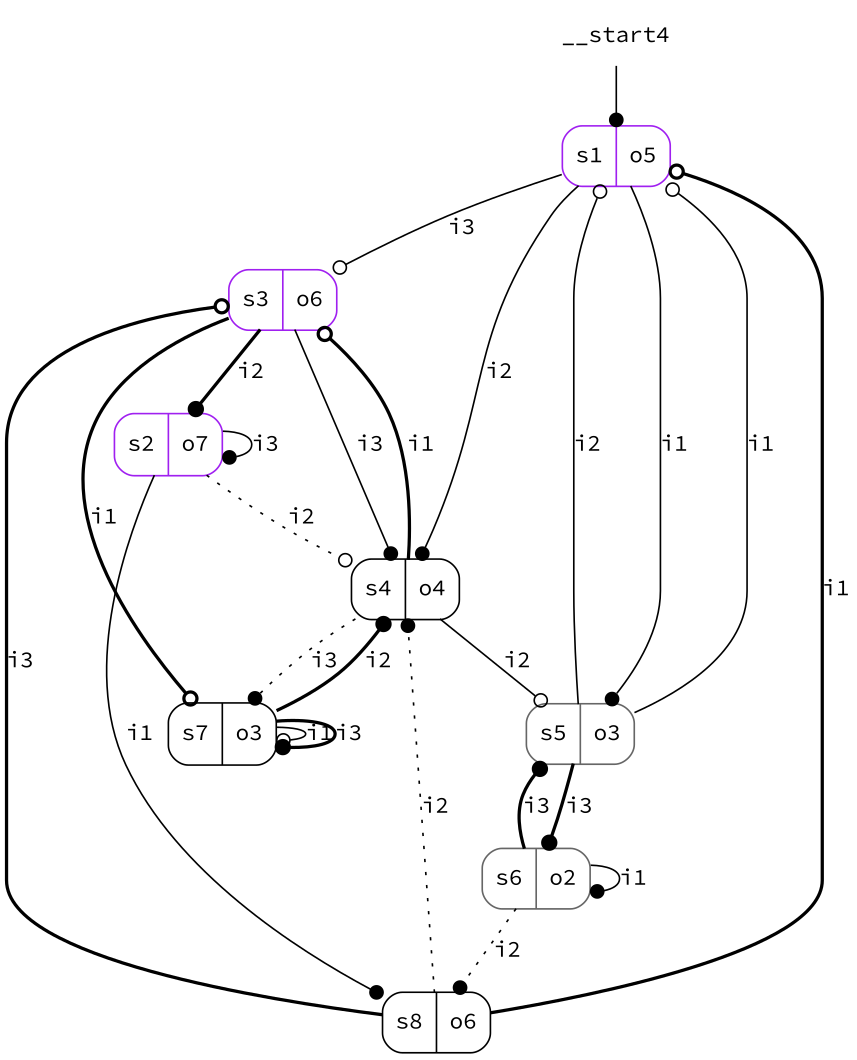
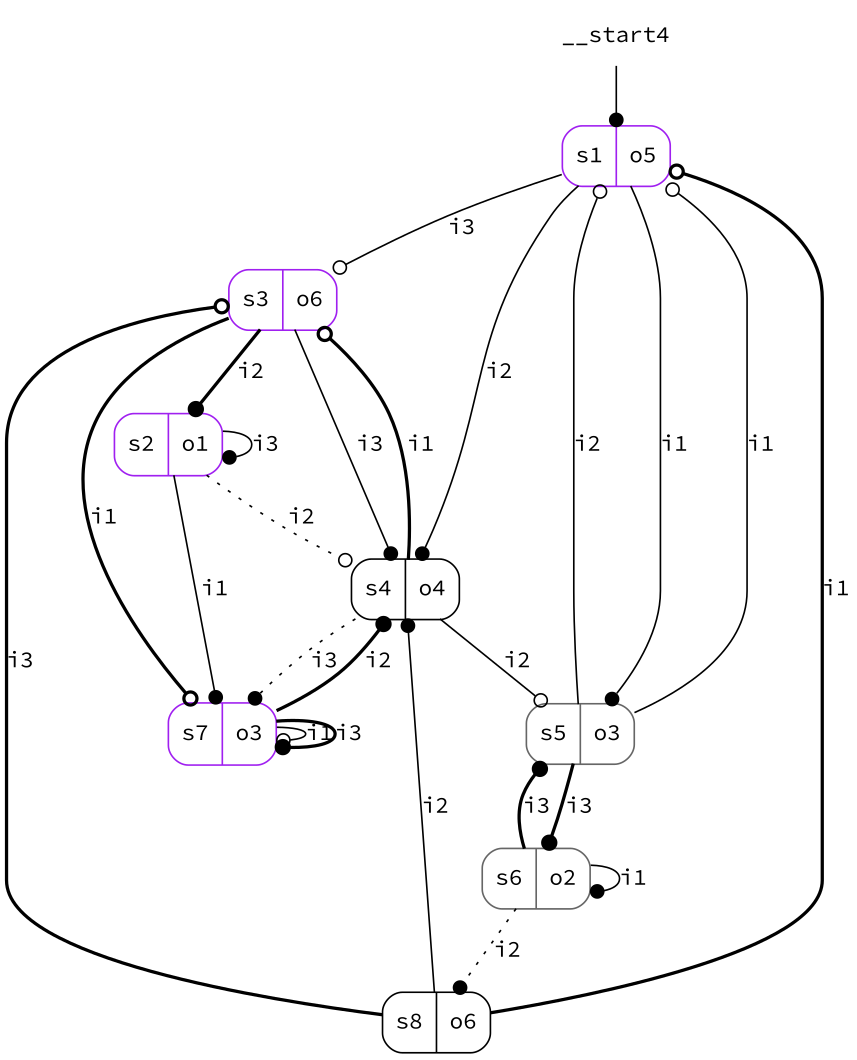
(195, 444) -> (195, 444)
(222, 734) -> (222, 734)
(135, 781) -> (194, 583)
(421, 813) -> (421, 813)
